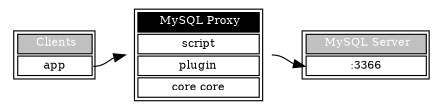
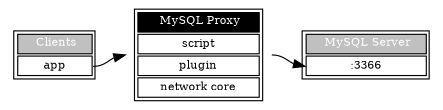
(199, 87) -> (199, 87)
